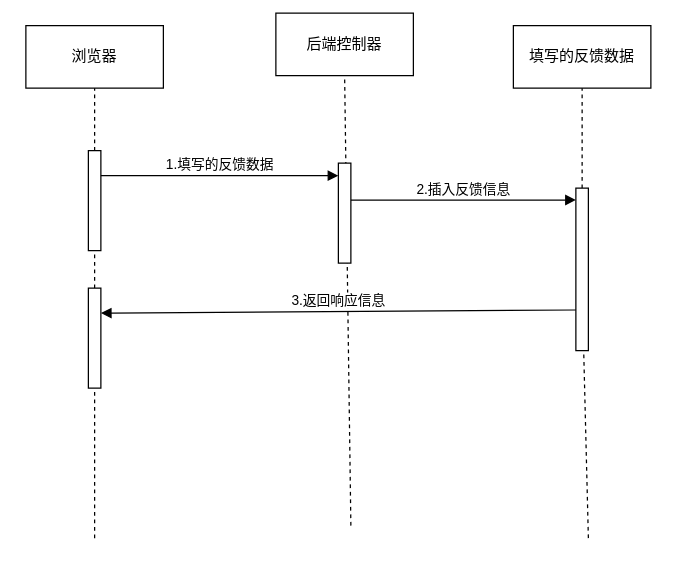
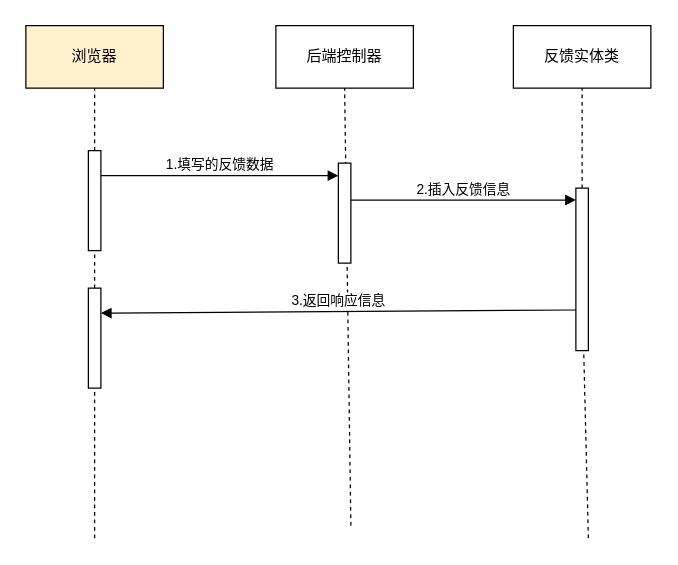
(344, 44) -> (344, 57)
(94, 57) -> (94, 57)
(582, 57) -> (582, 57)
